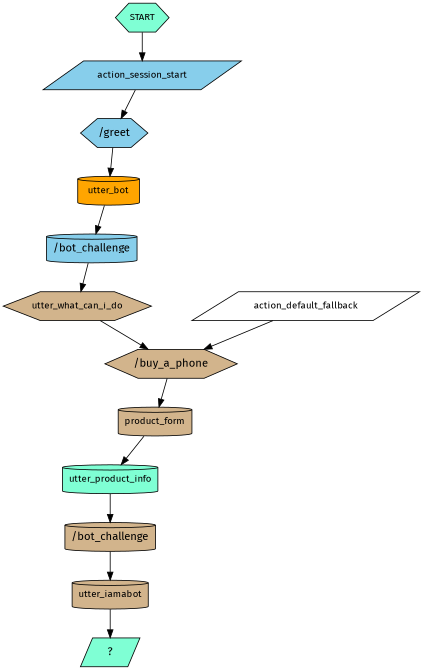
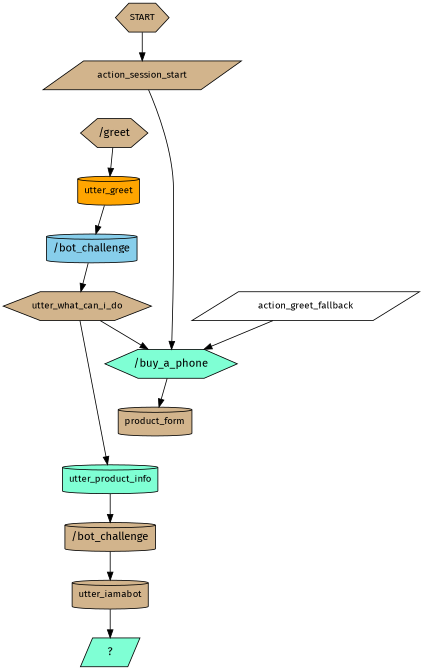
(142, 18) -> (142, 18)
(142, 75) -> (142, 75)
(130, 101) -> (174, 214)
(114, 133) -> (114, 133)
(109, 191) -> (109, 191)
(306, 306) -> (306, 306)
(171, 364) -> (171, 364)
(135, 447) -> (93, 389)
